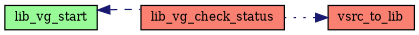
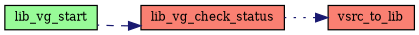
(125, 9) -> (113, 26)
